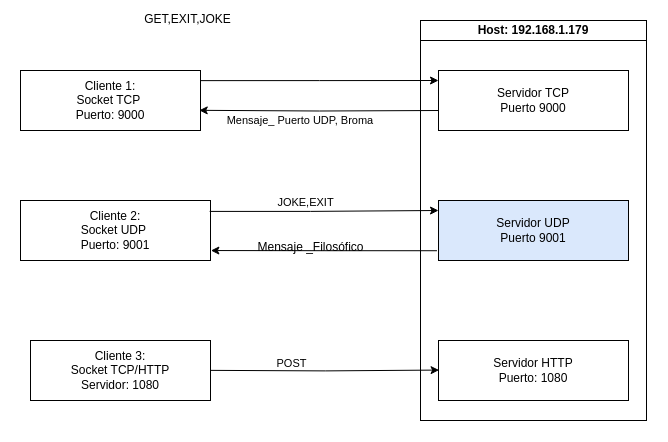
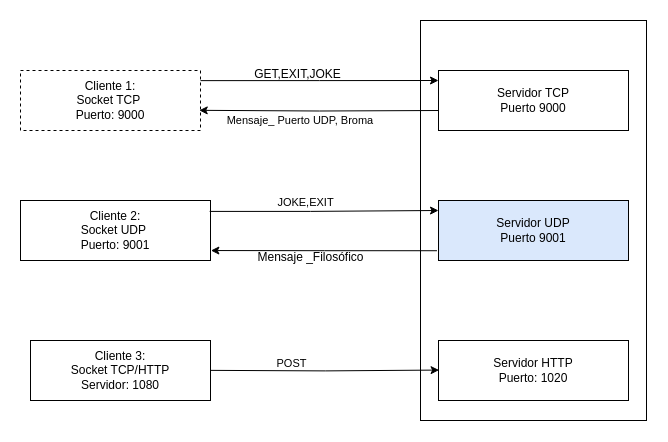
(188, 20) -> (298, 75)
(534, 31) -> none
(111, 101) -> (111, 101)
(311, 248) -> (311, 258)
(534, 371) -> (534, 371)
